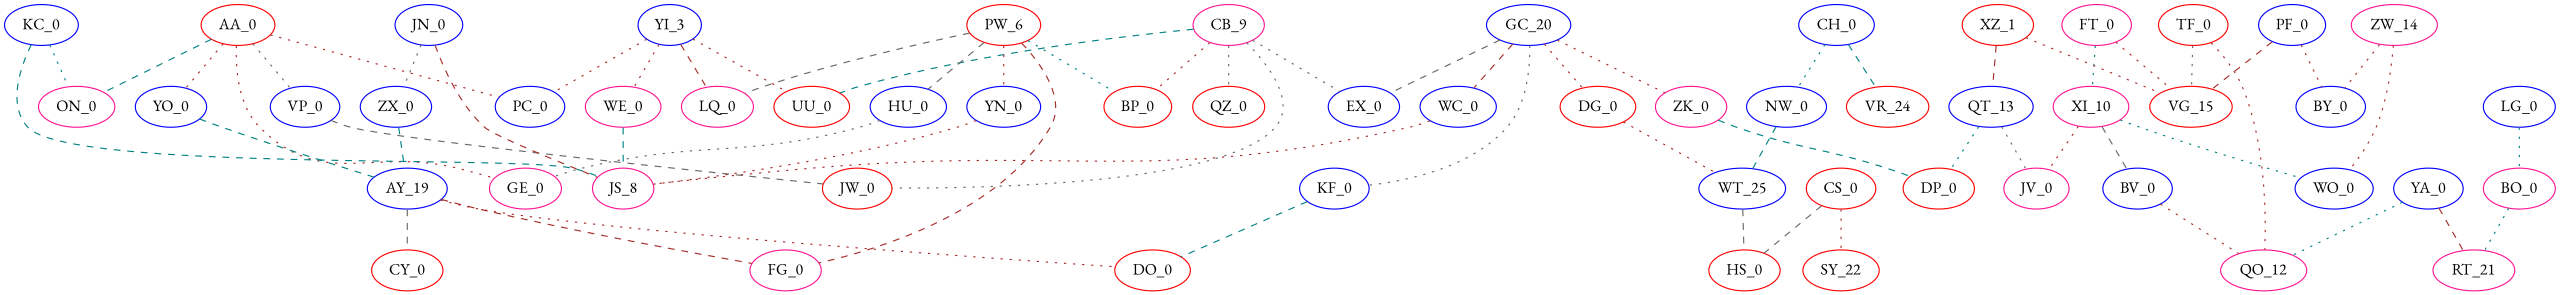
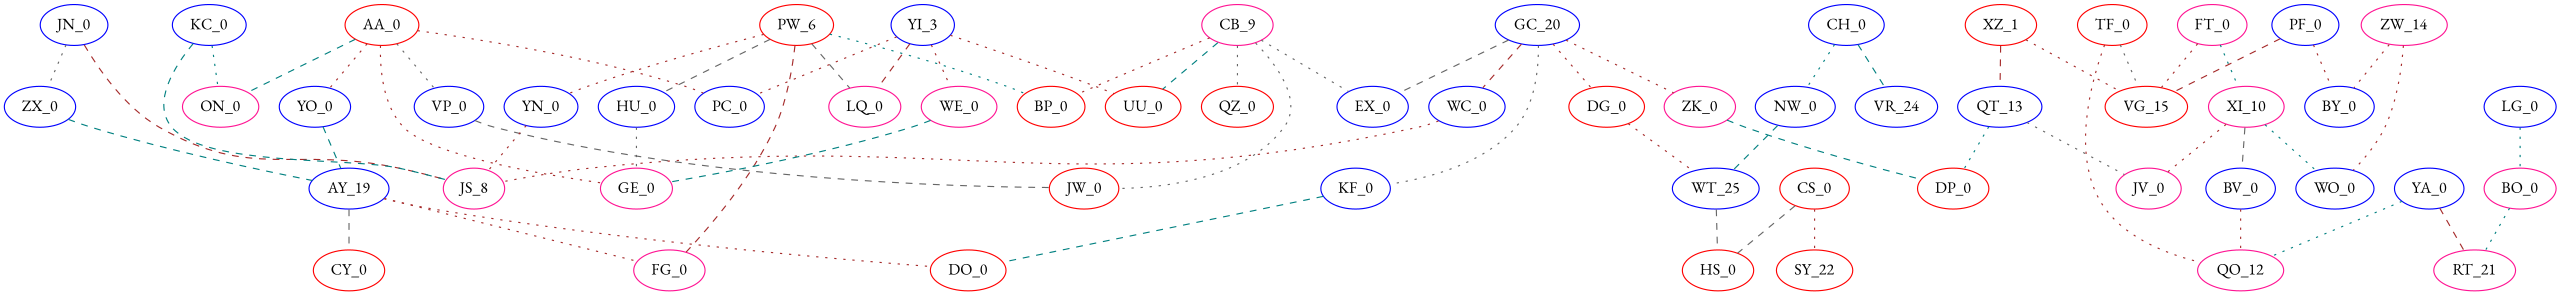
(1888, 107) -> (1896, 107)
(623, 148) -> (834, 148)
(596, 234) -> (511, 230)
